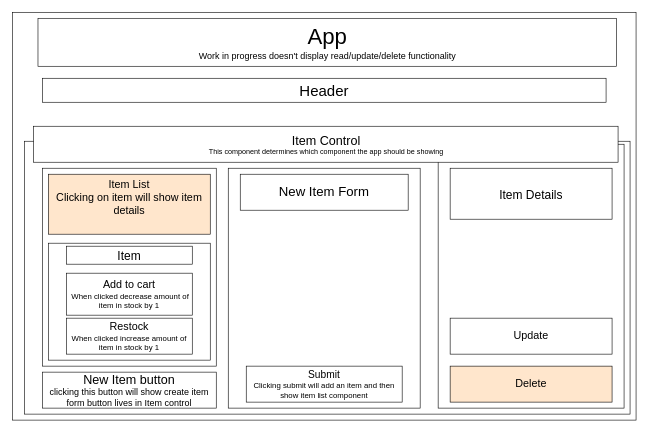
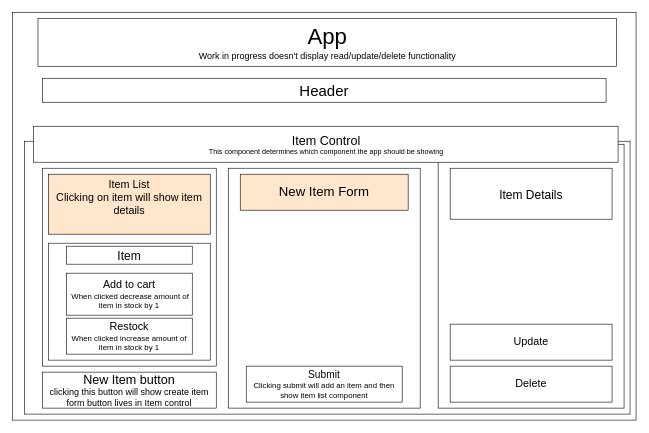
(324, 192) -> (324, 192)
(531, 336) -> (531, 342)
(531, 384) -> (531, 384)
